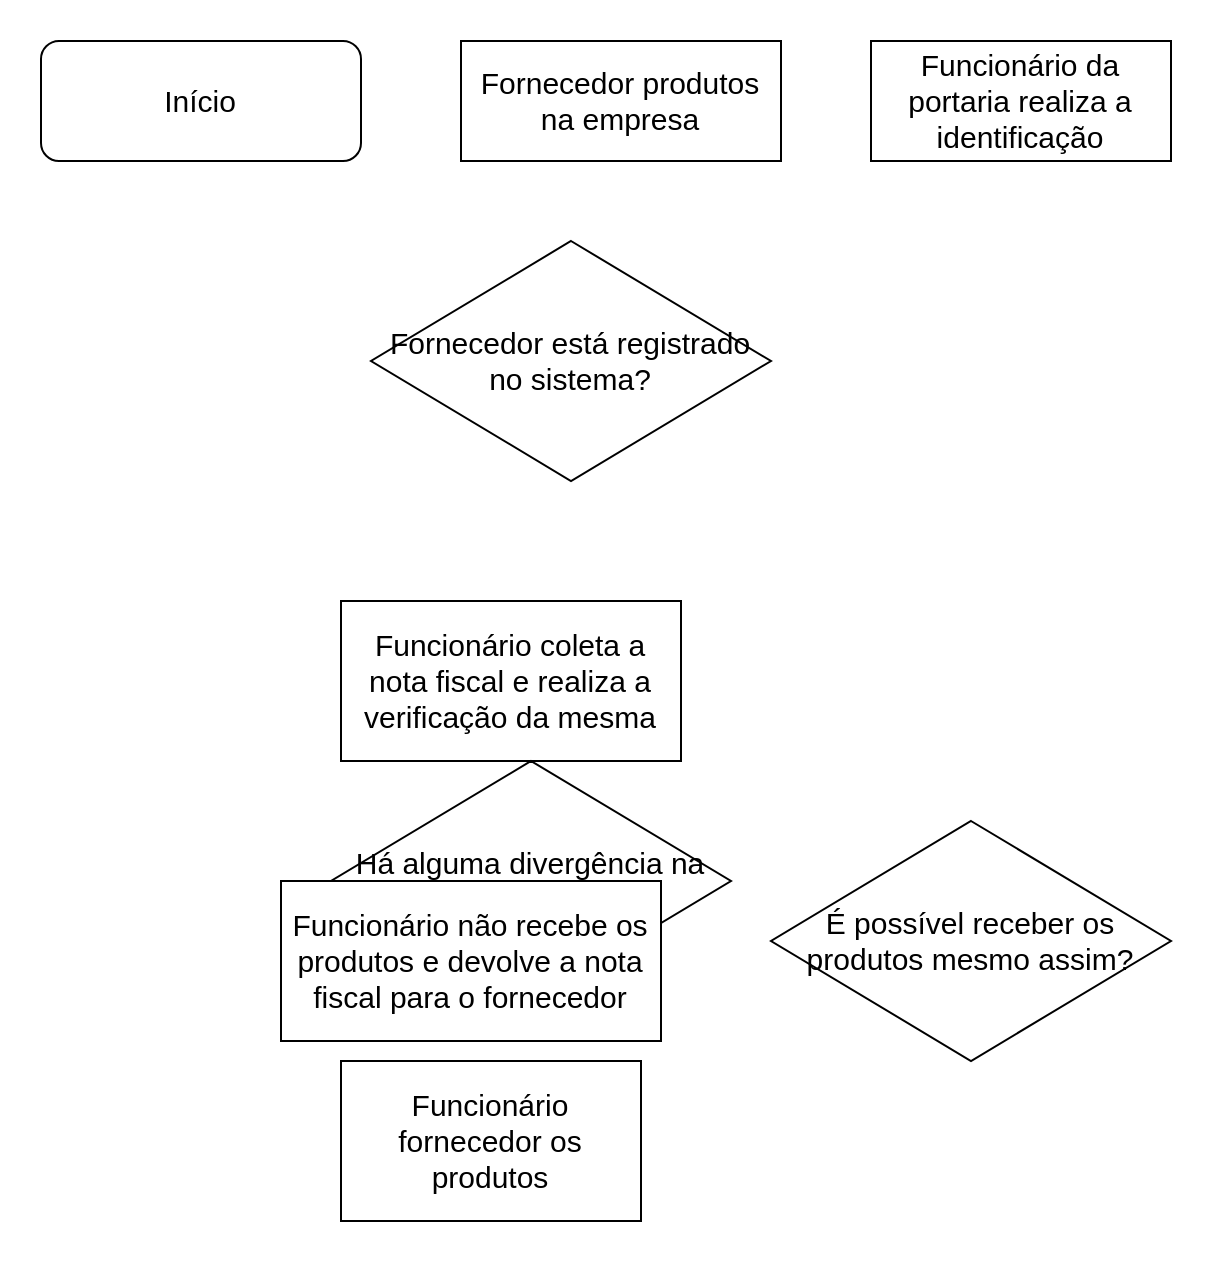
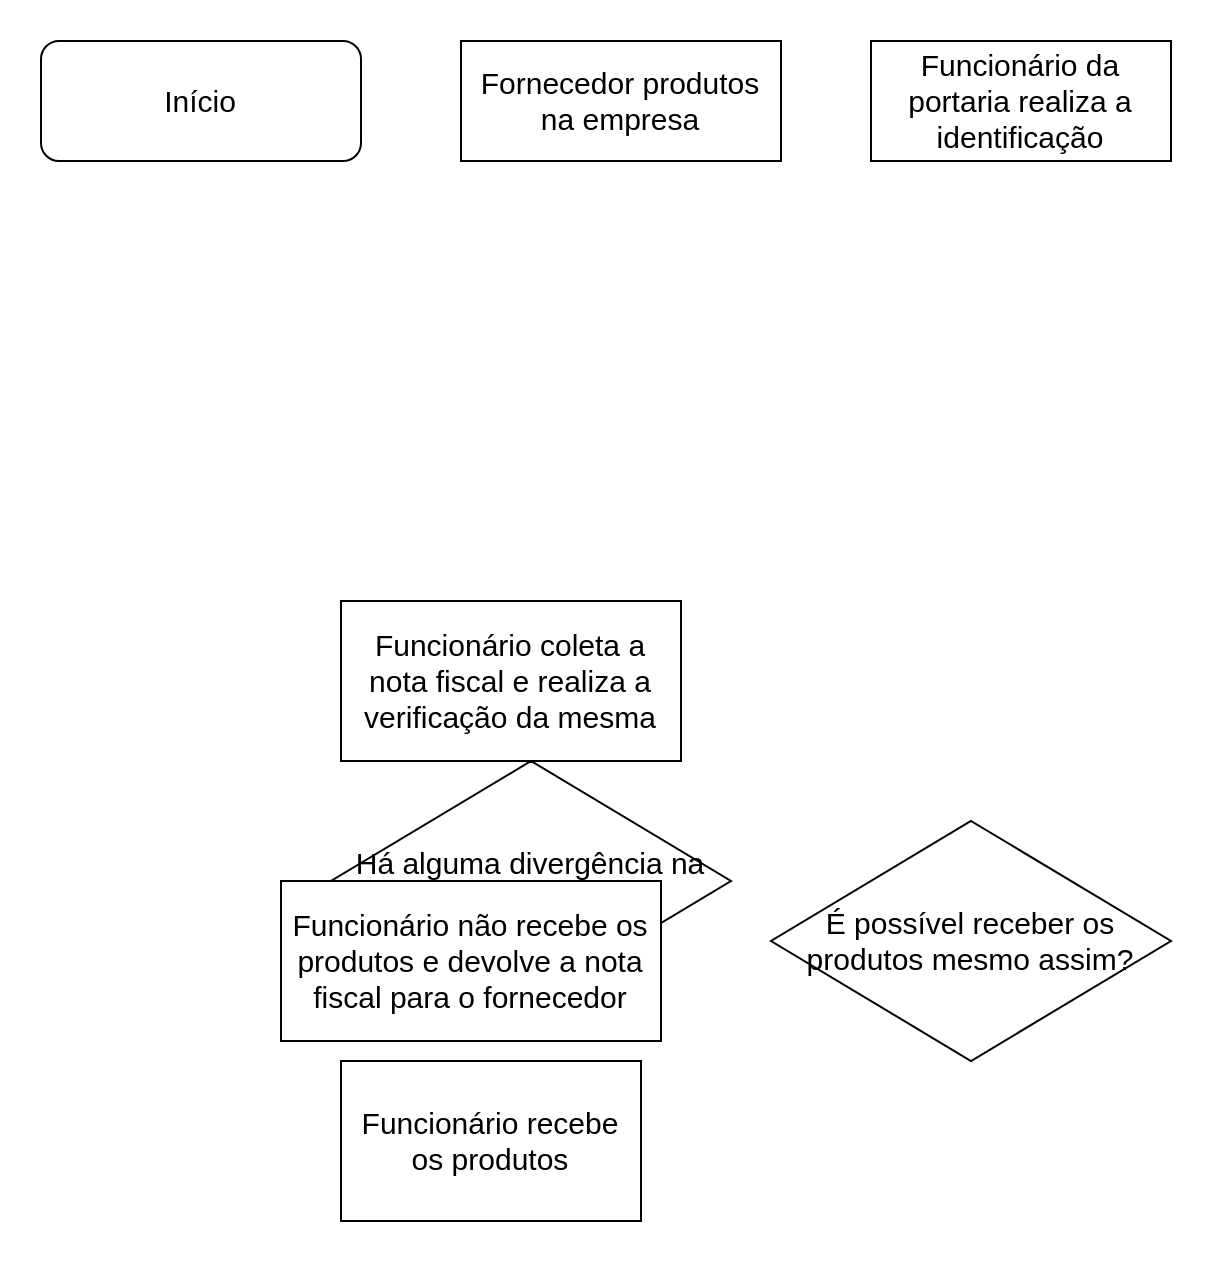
(571, 361) -> none
(491, 1141) -> (491, 1141)
